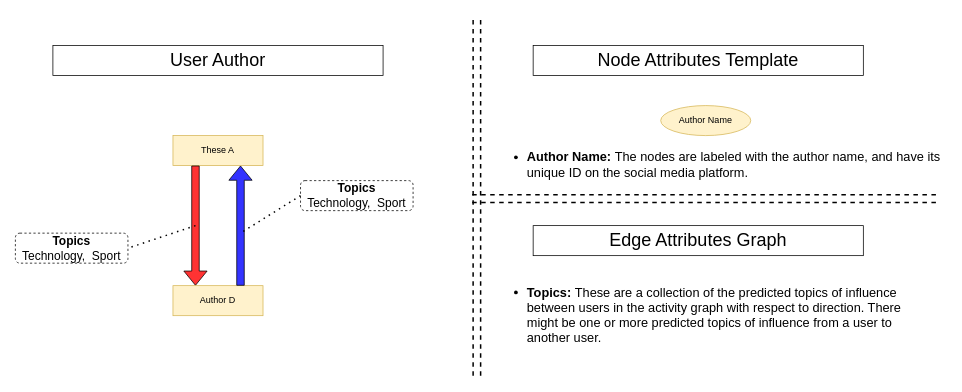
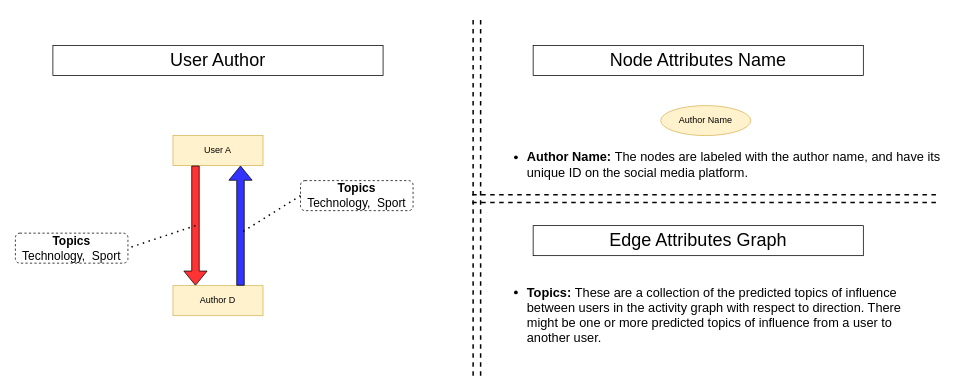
(698, 60) -> (698, 60)
(218, 150) -> (218, 150)
